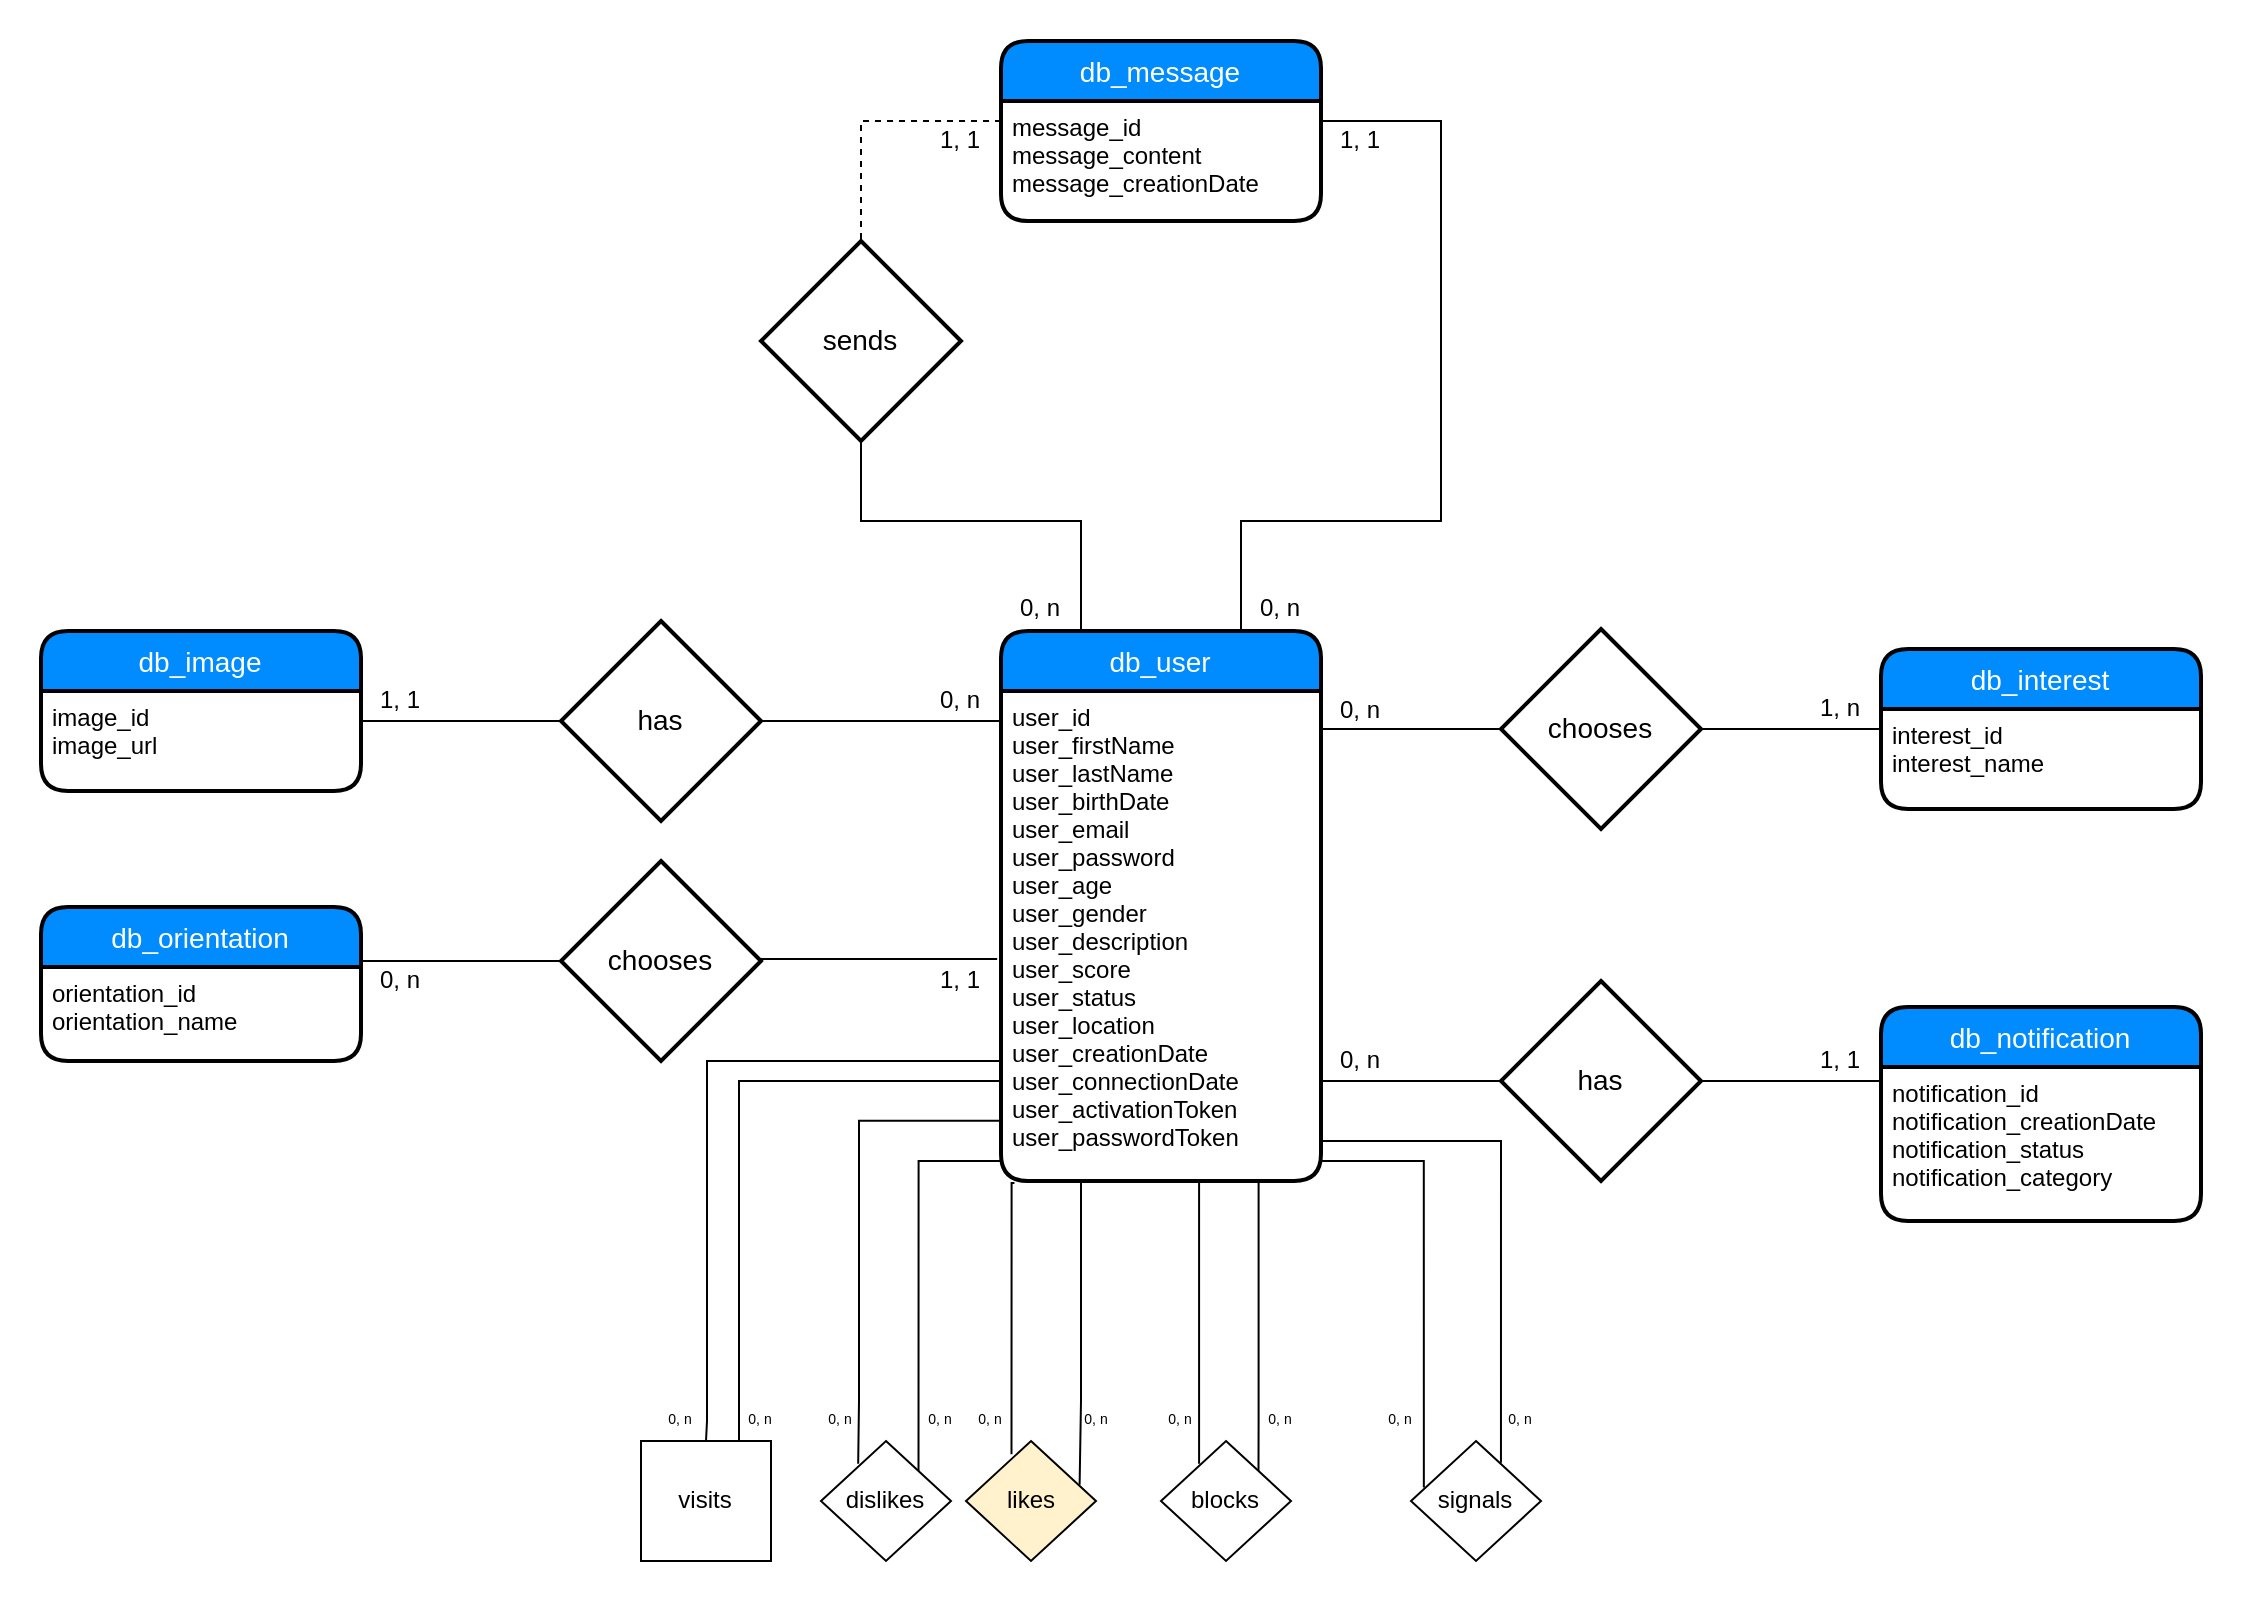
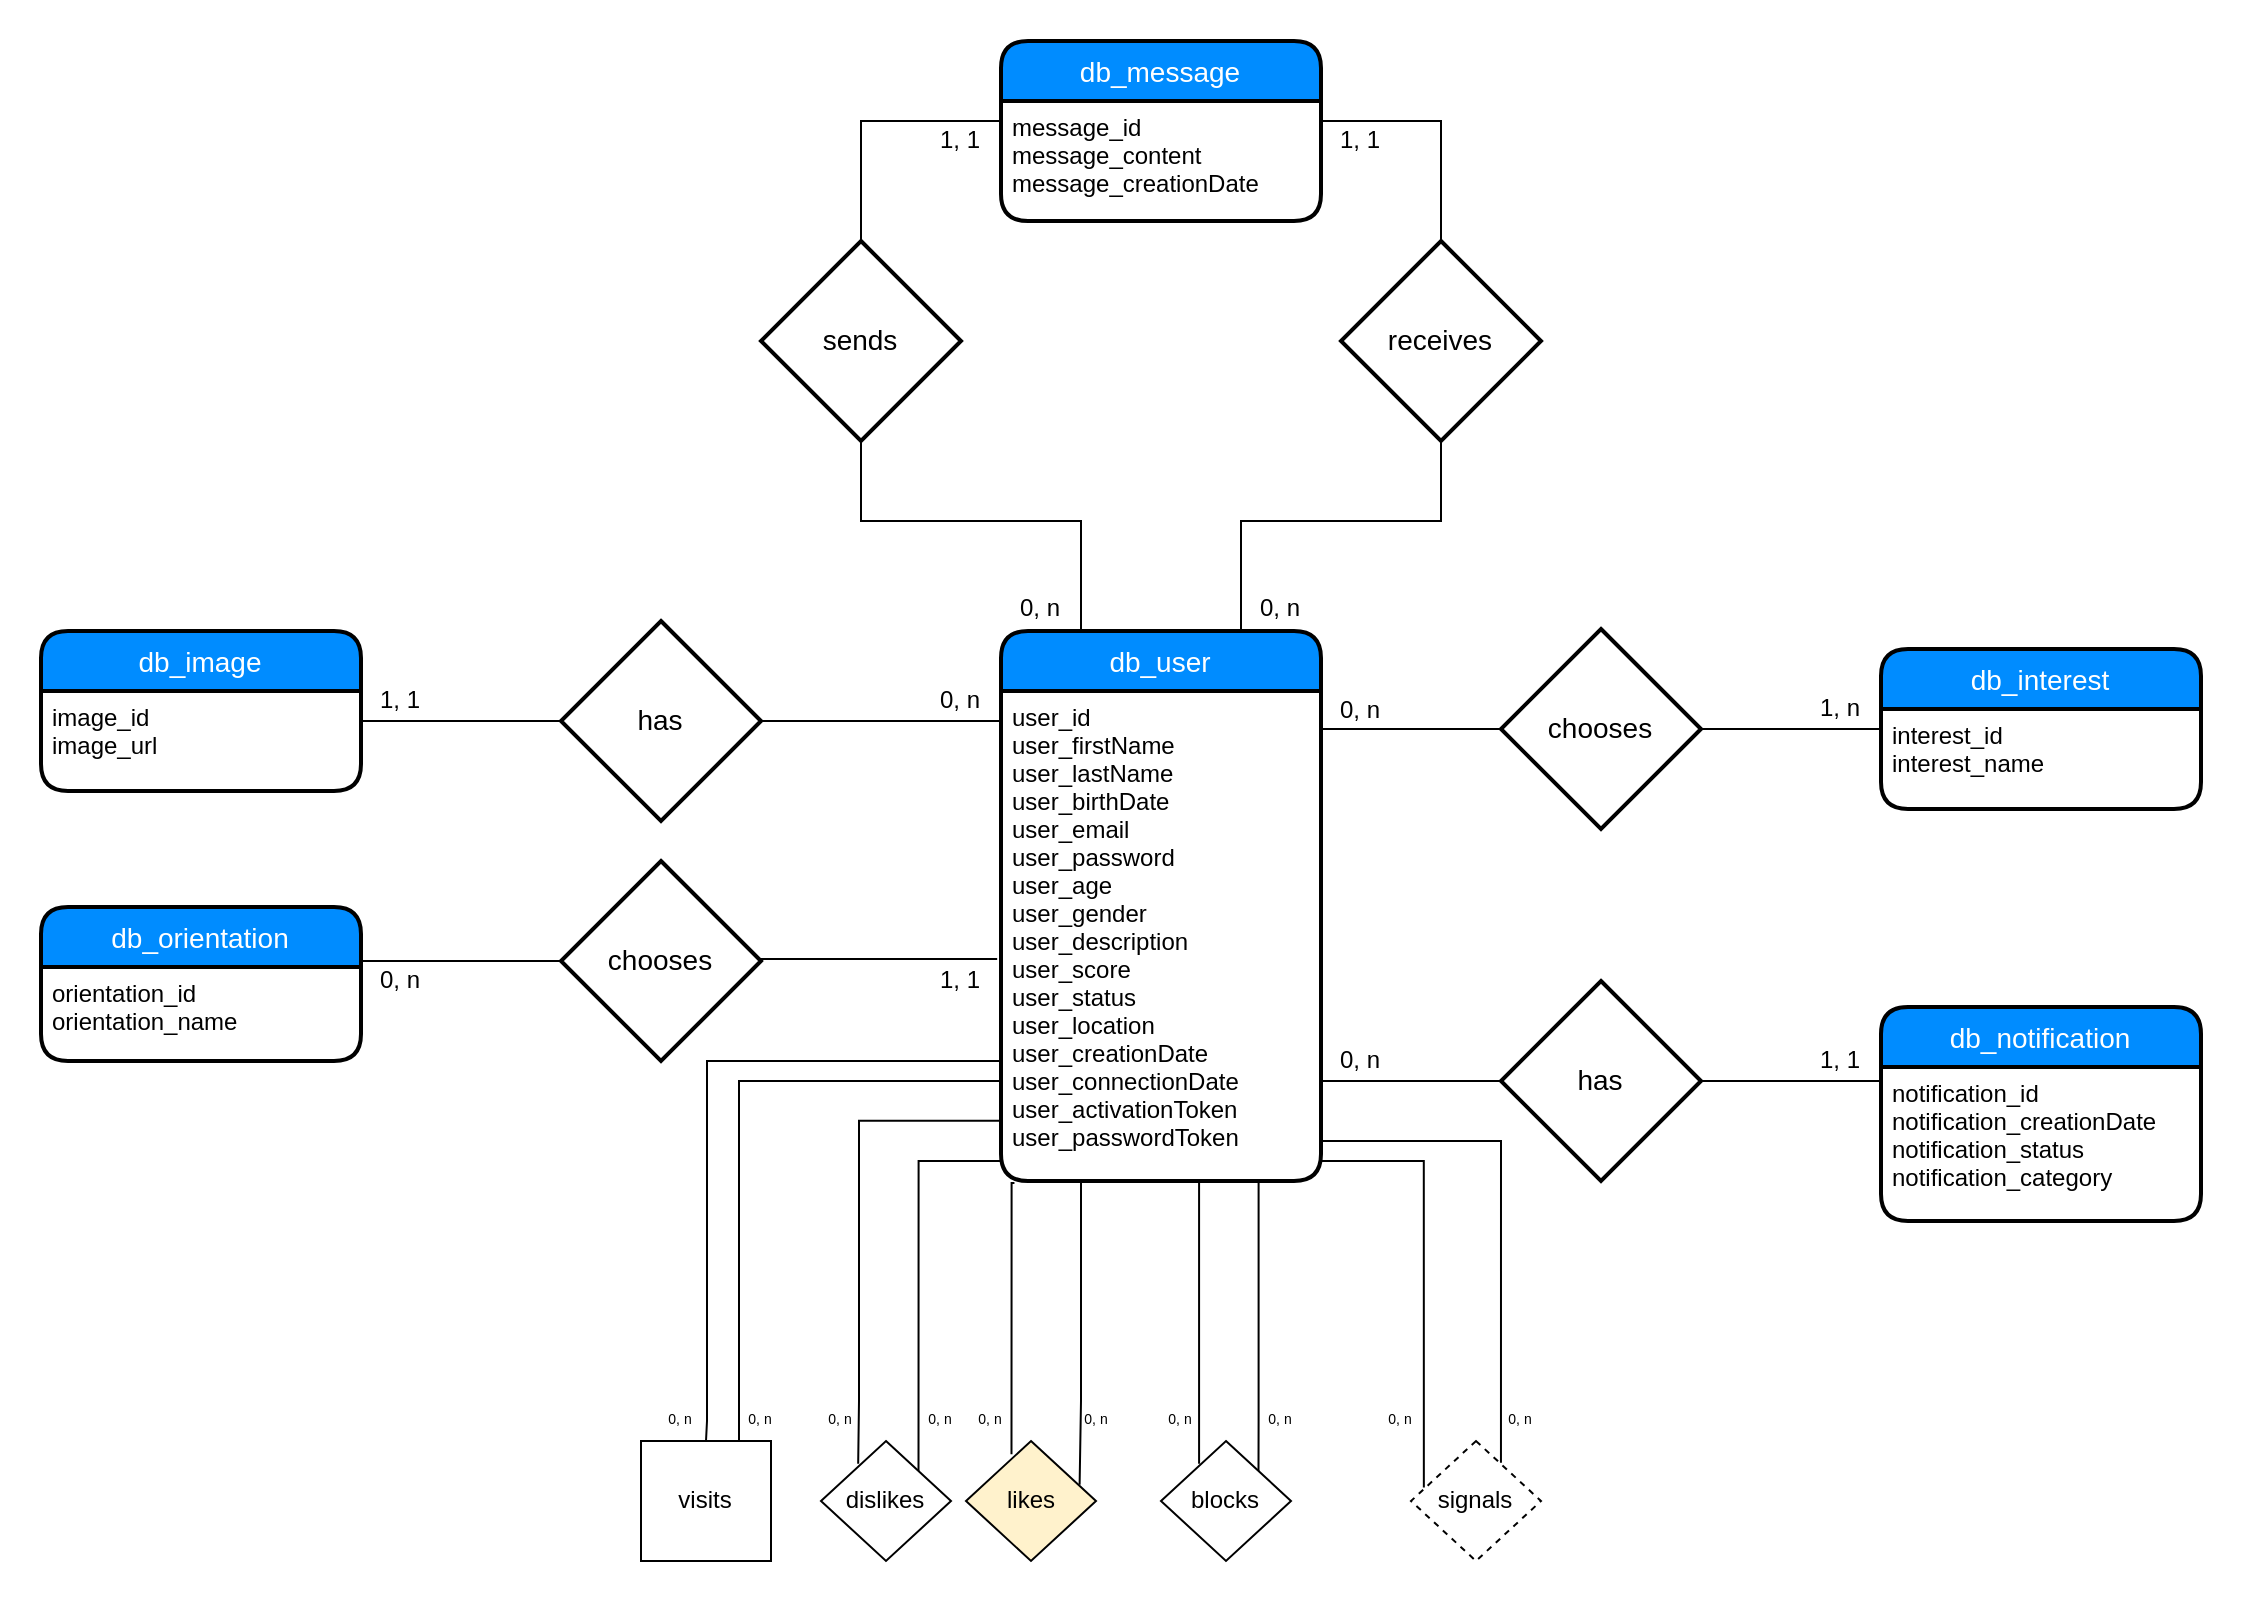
(872, 121) -> (872, 121)
none -> (1441, 341)
(1476, 1501) -> (1476, 1501)
